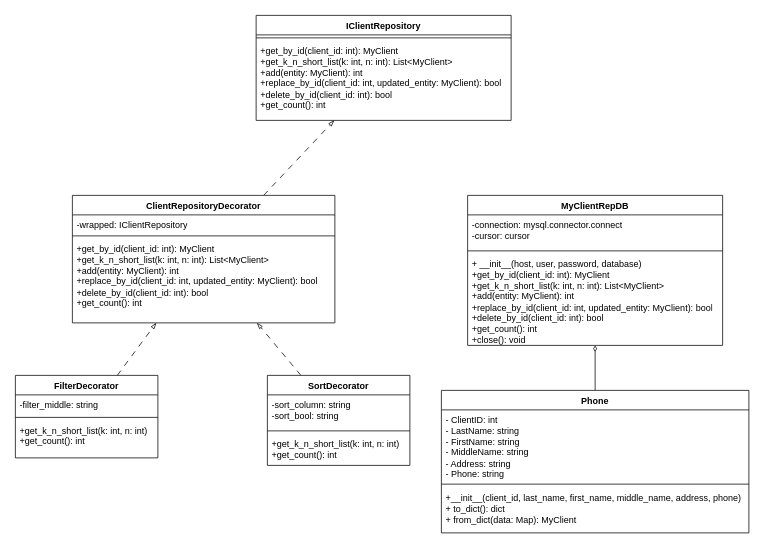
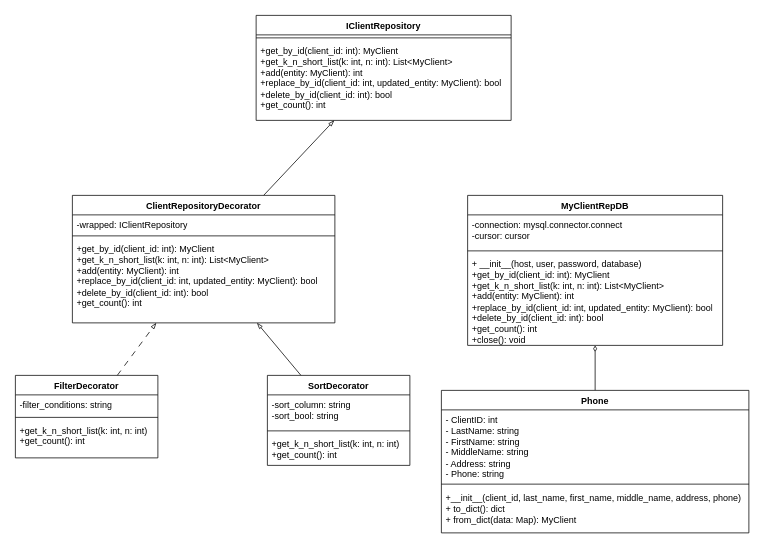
(298, 159) -> (298, 159)
(280, 350) -> (280, 350)
(67, 406) -> (77, 406)
